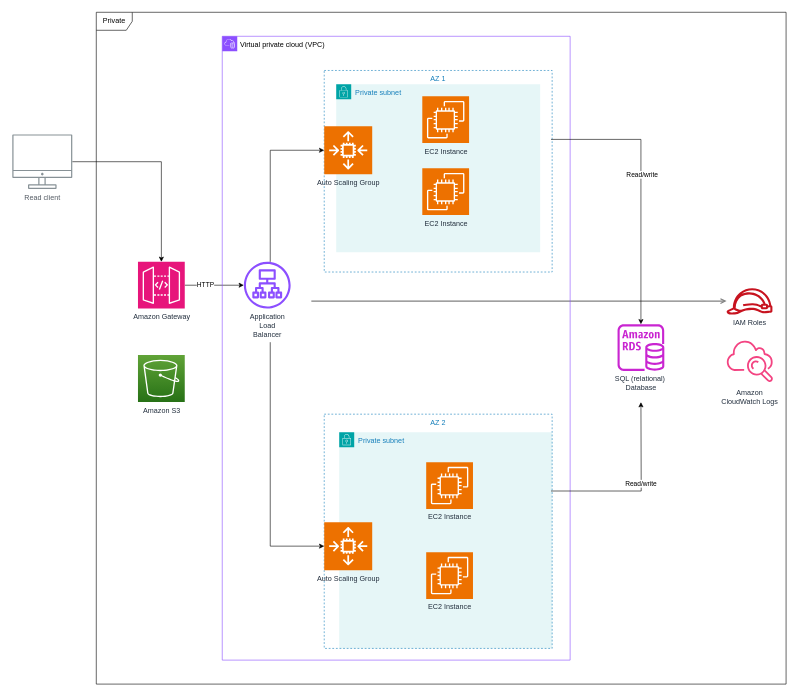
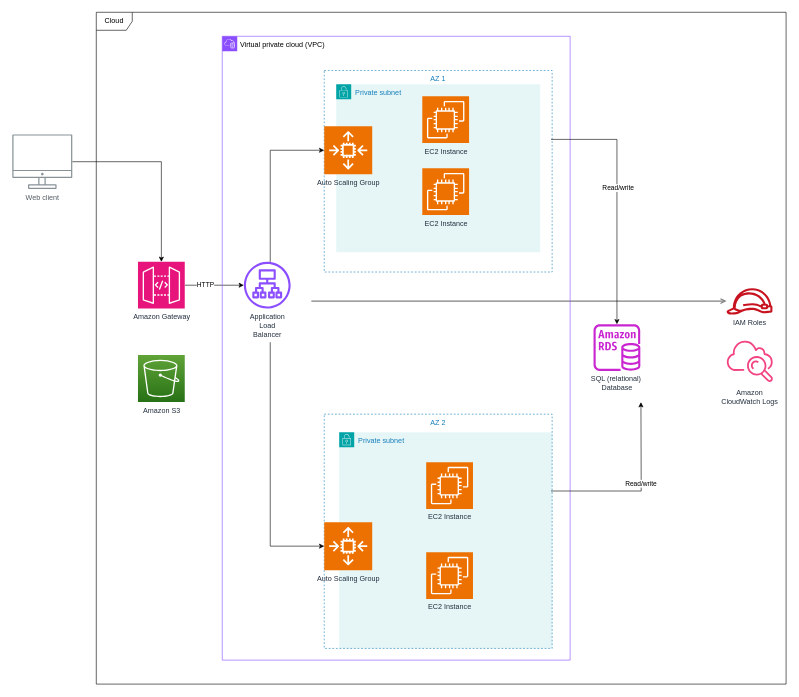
(114, 21) -> (114, 21)
(43, 198) -> (43, 198)
(641, 348) -> (617, 348)
